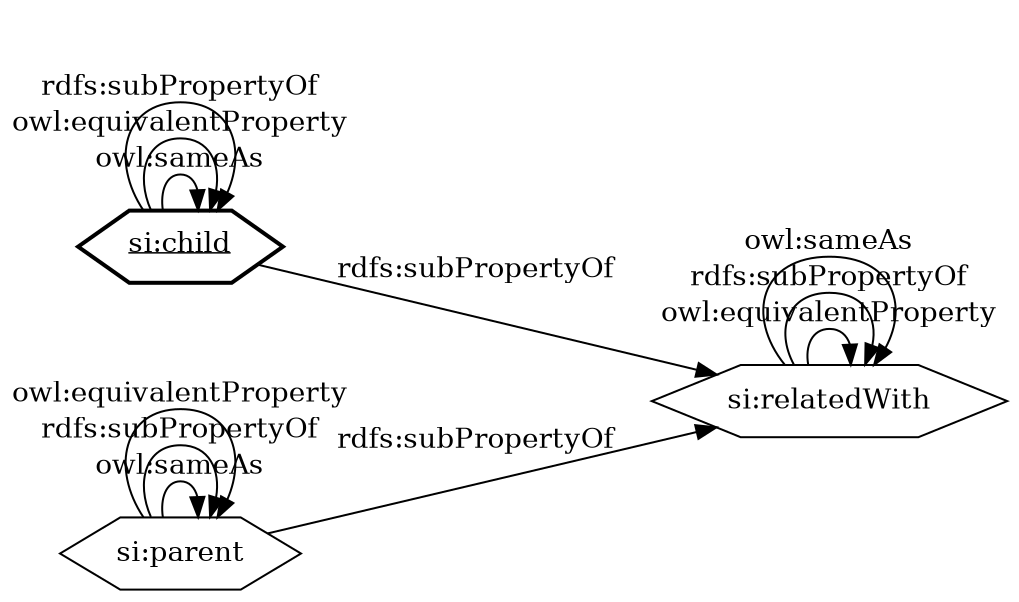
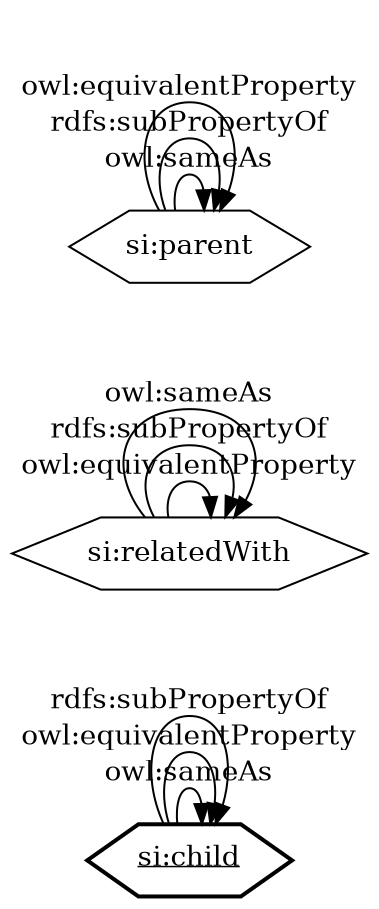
(477, 317) -> none
(482, 483) -> none
